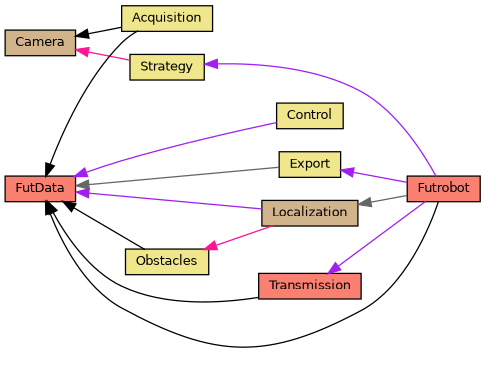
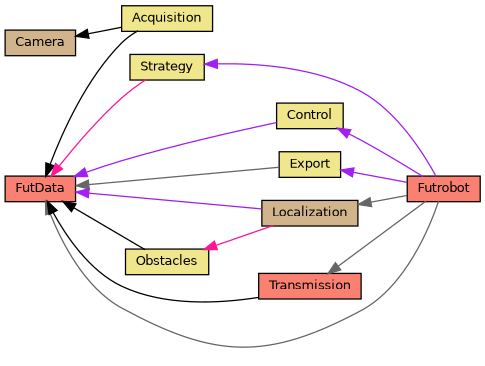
(101, 54) -> (100, 119)
none -> (386, 154)
(382, 234) -> (382, 234)
(249, 347) -> (249, 347)
